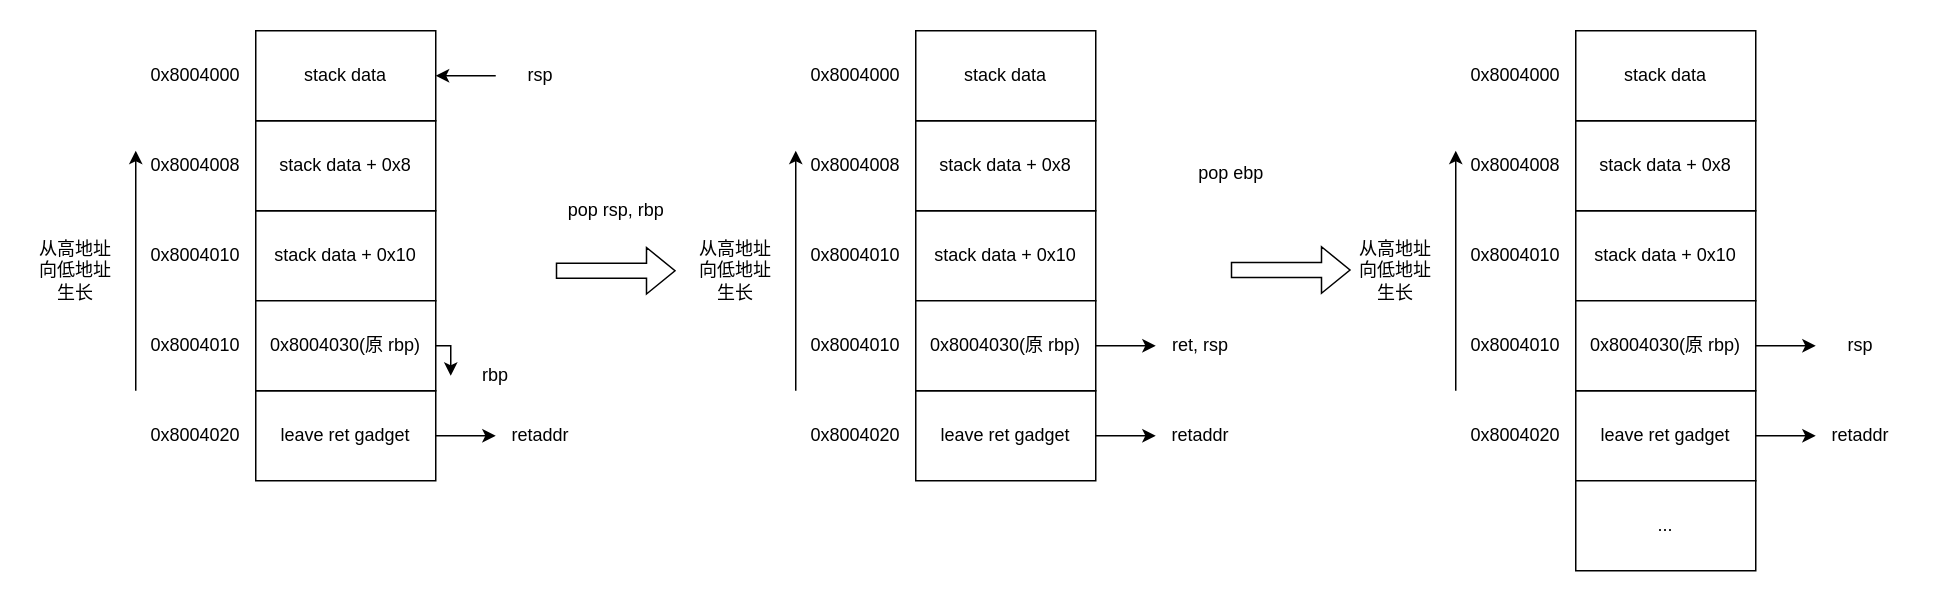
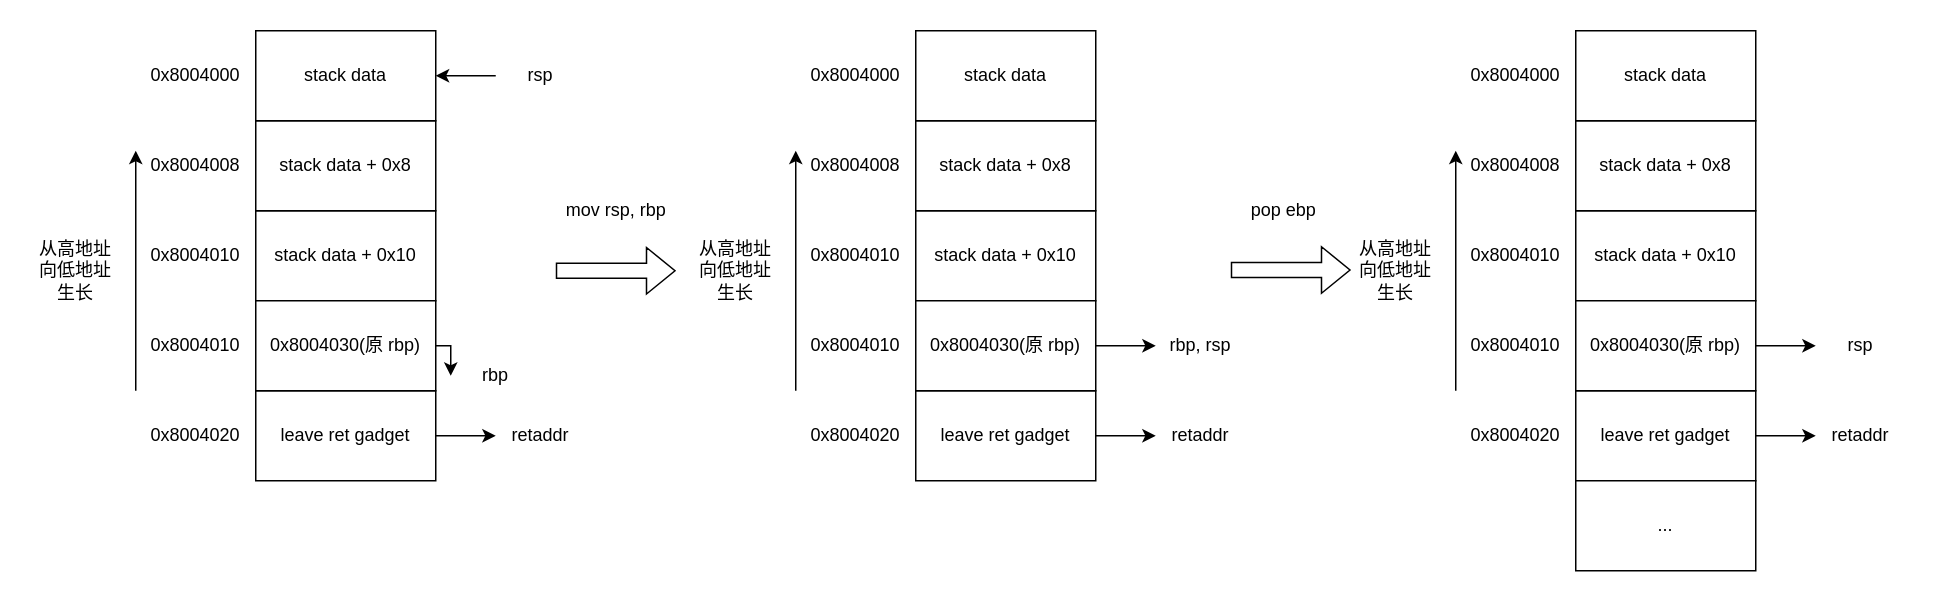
(1231, 173) -> (1283, 211)
(617, 211) -> (617, 211)
(1201, 346) -> (1201, 346)
